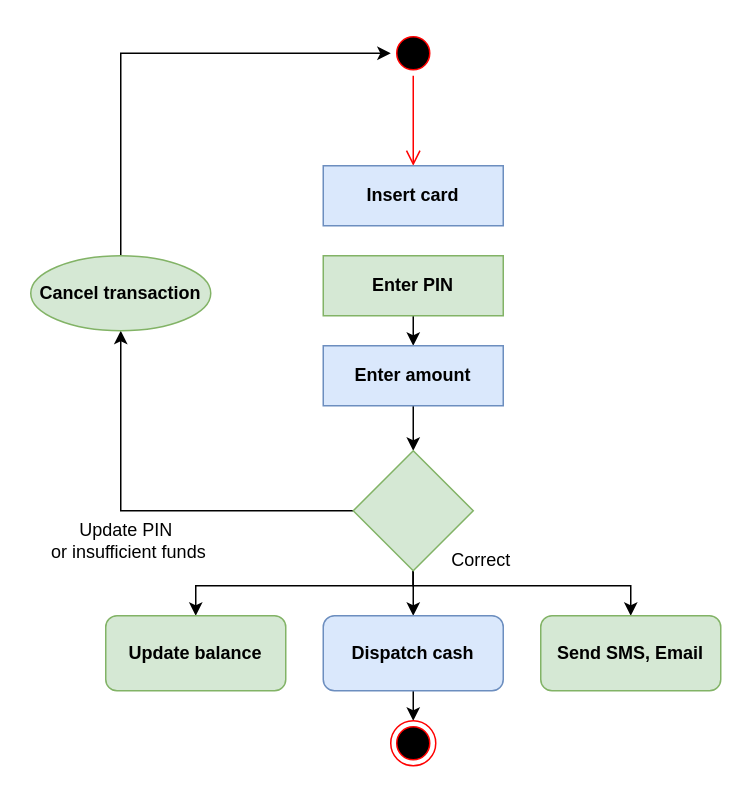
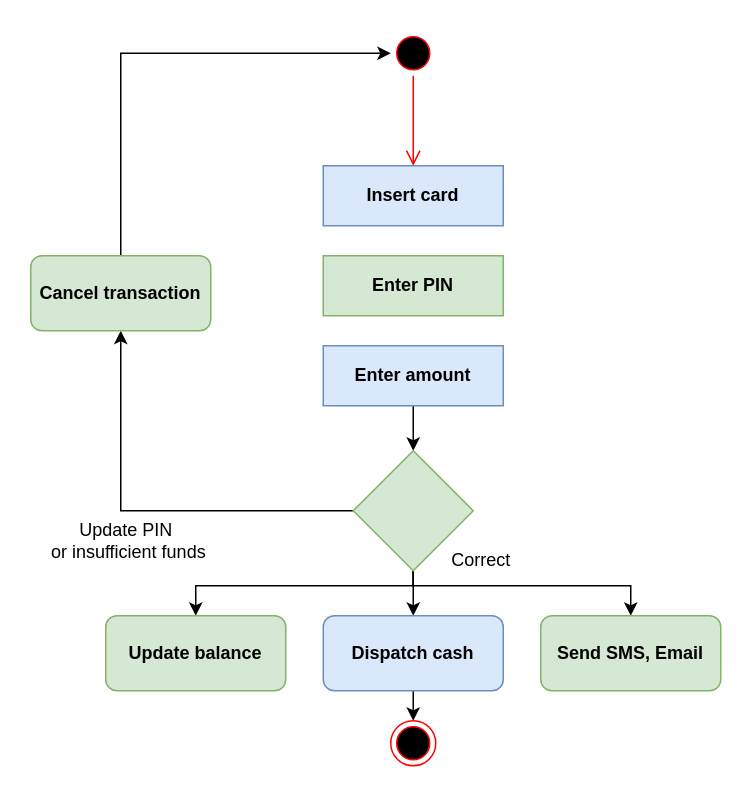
(121, 293) -> (121, 293)
(413, 326) -> none
